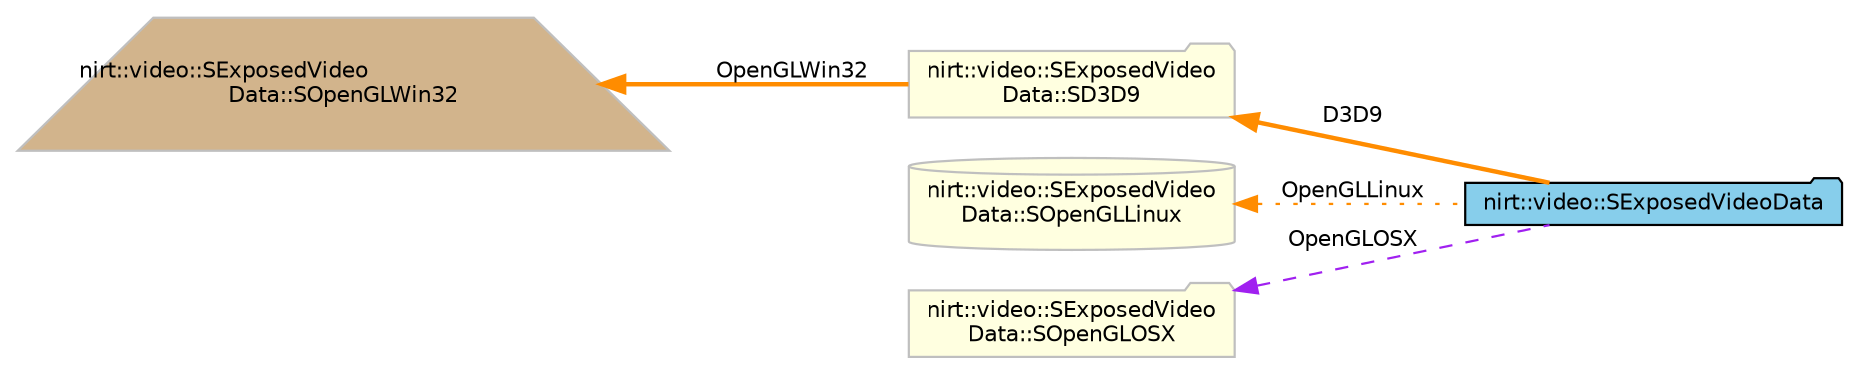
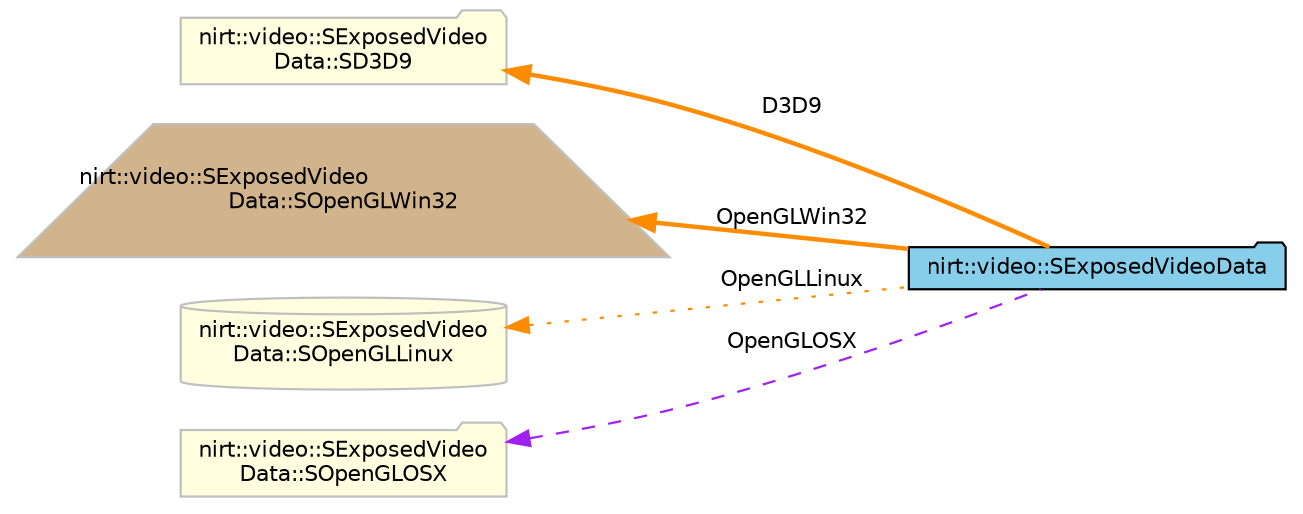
(766, 84) -> (782, 236)
